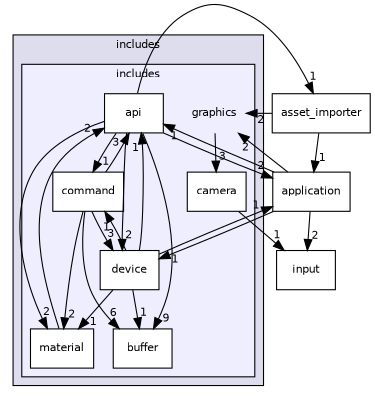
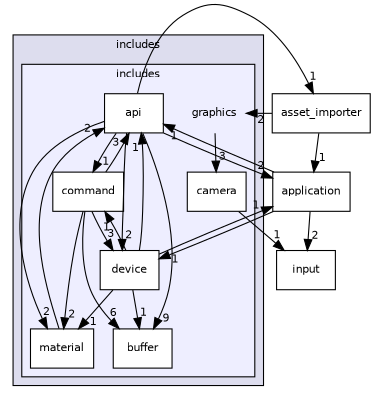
(271, 158) -> none
